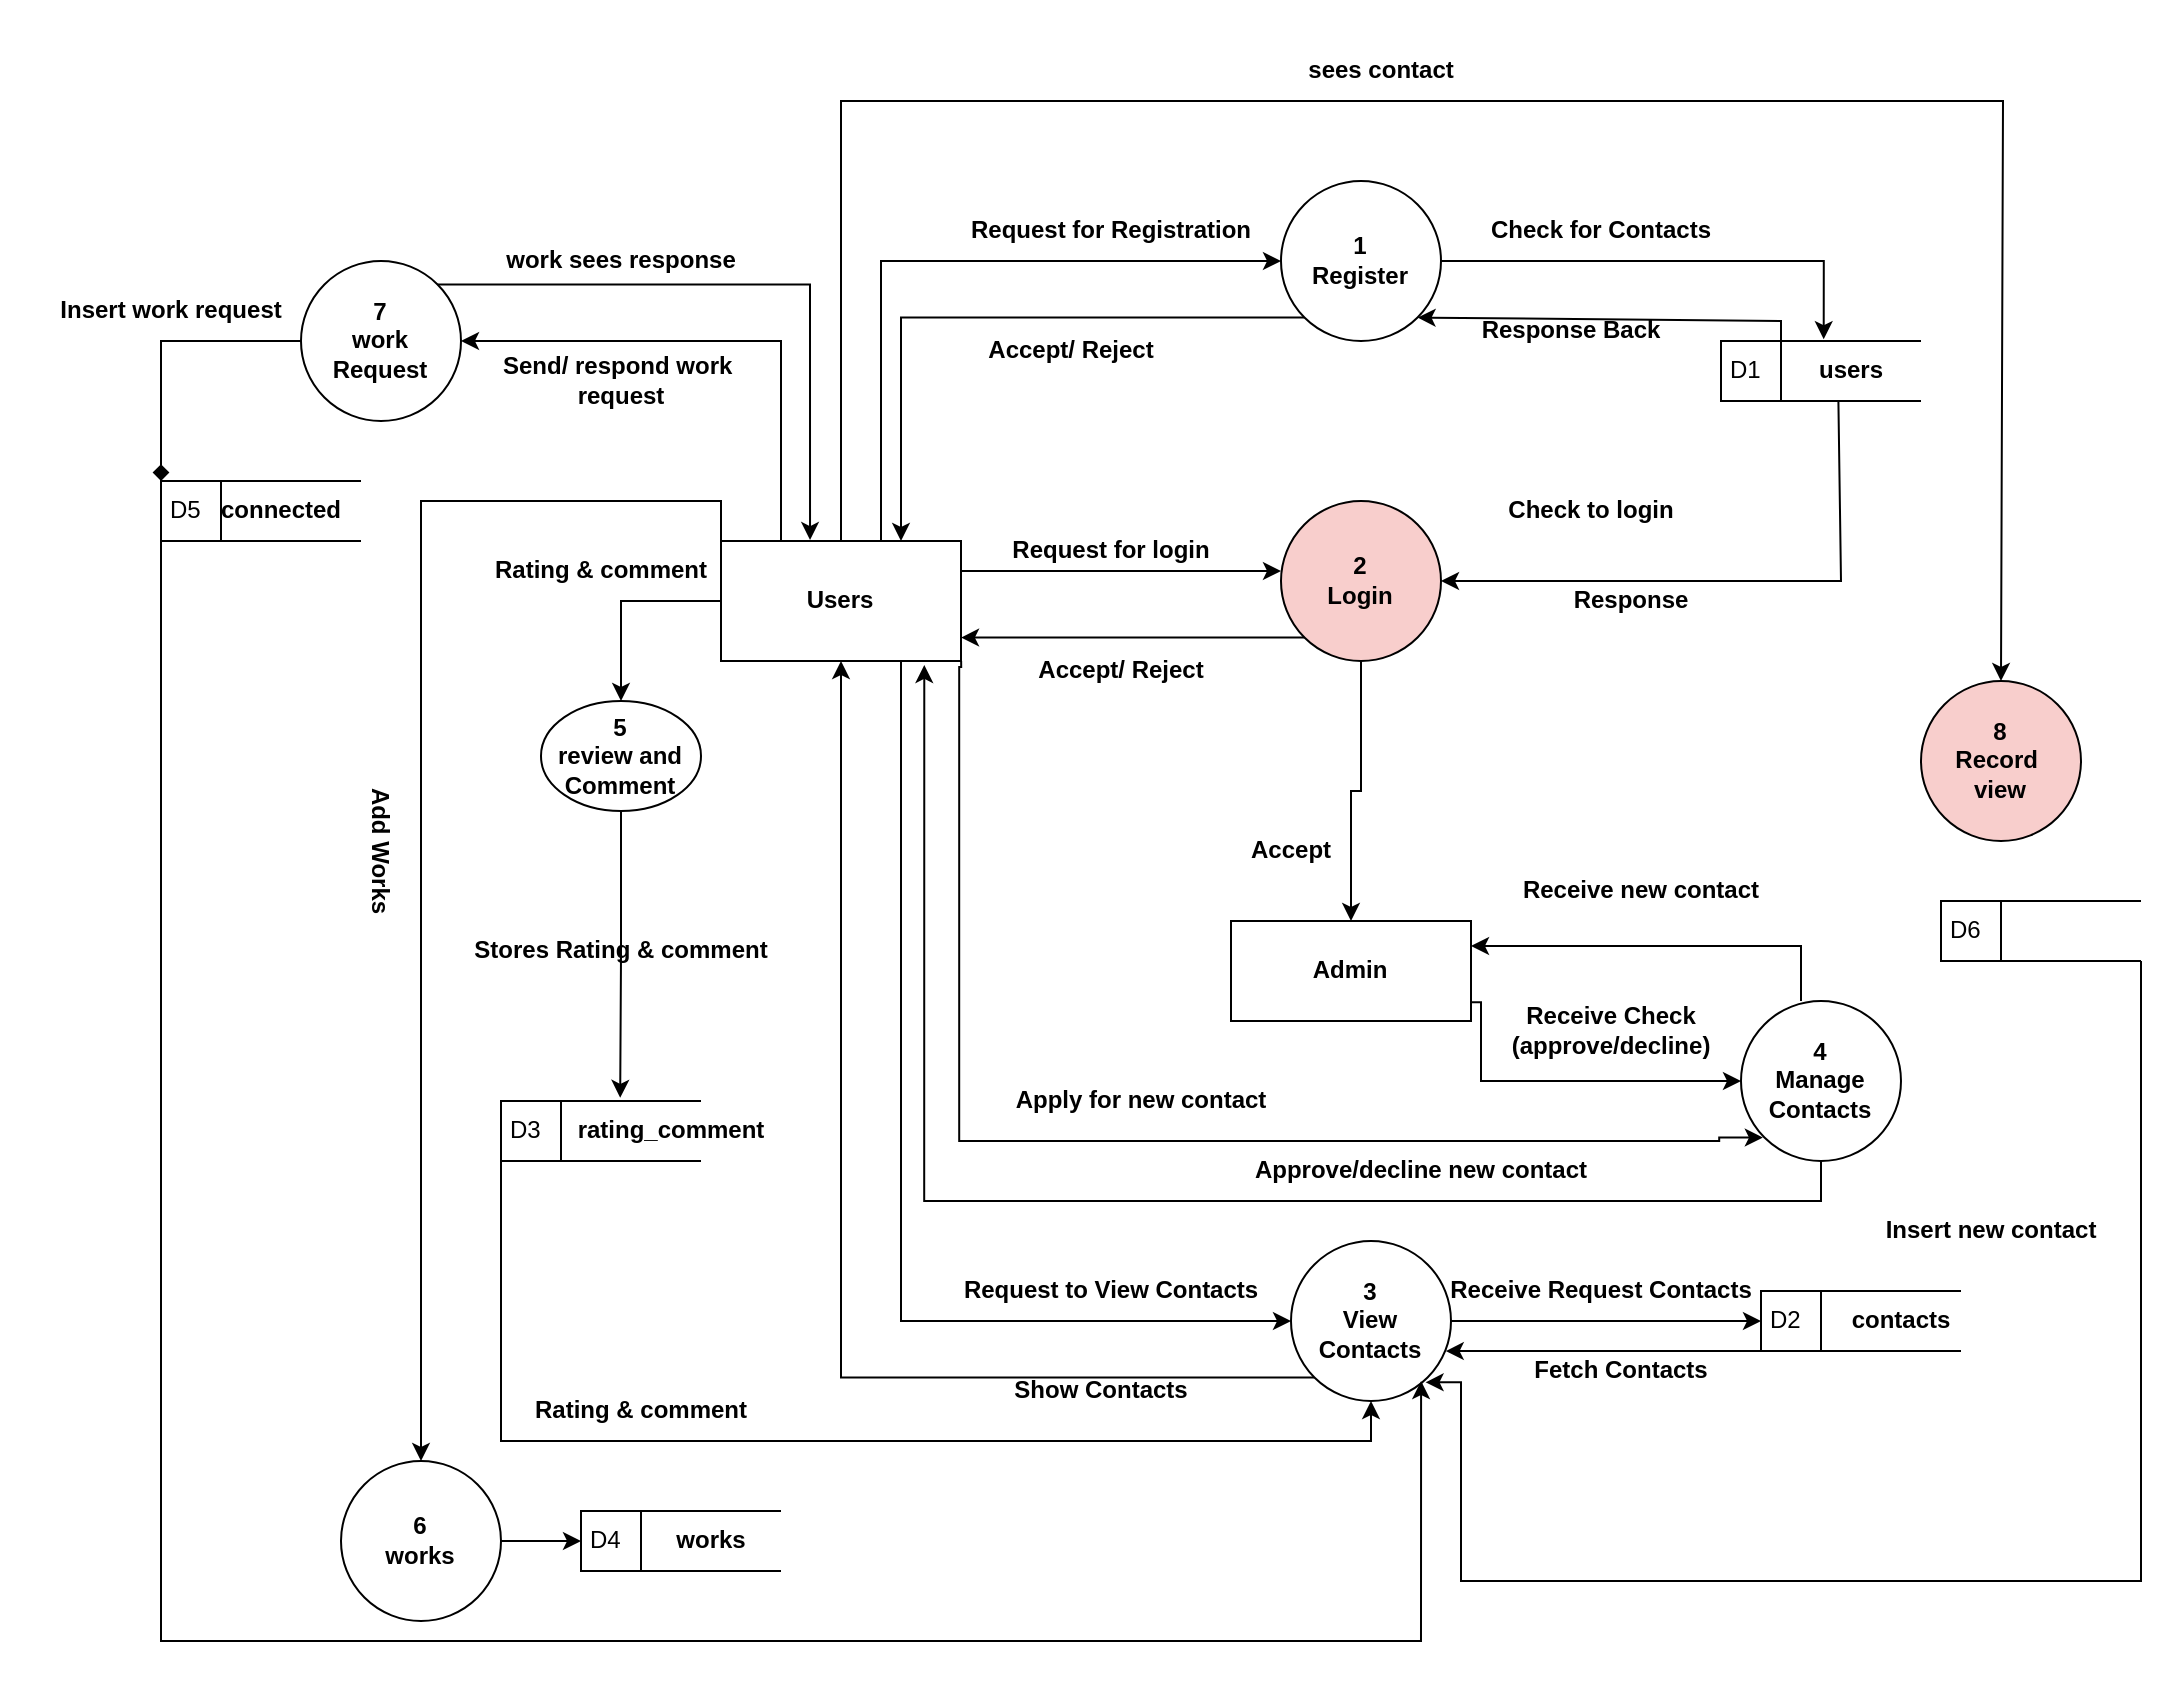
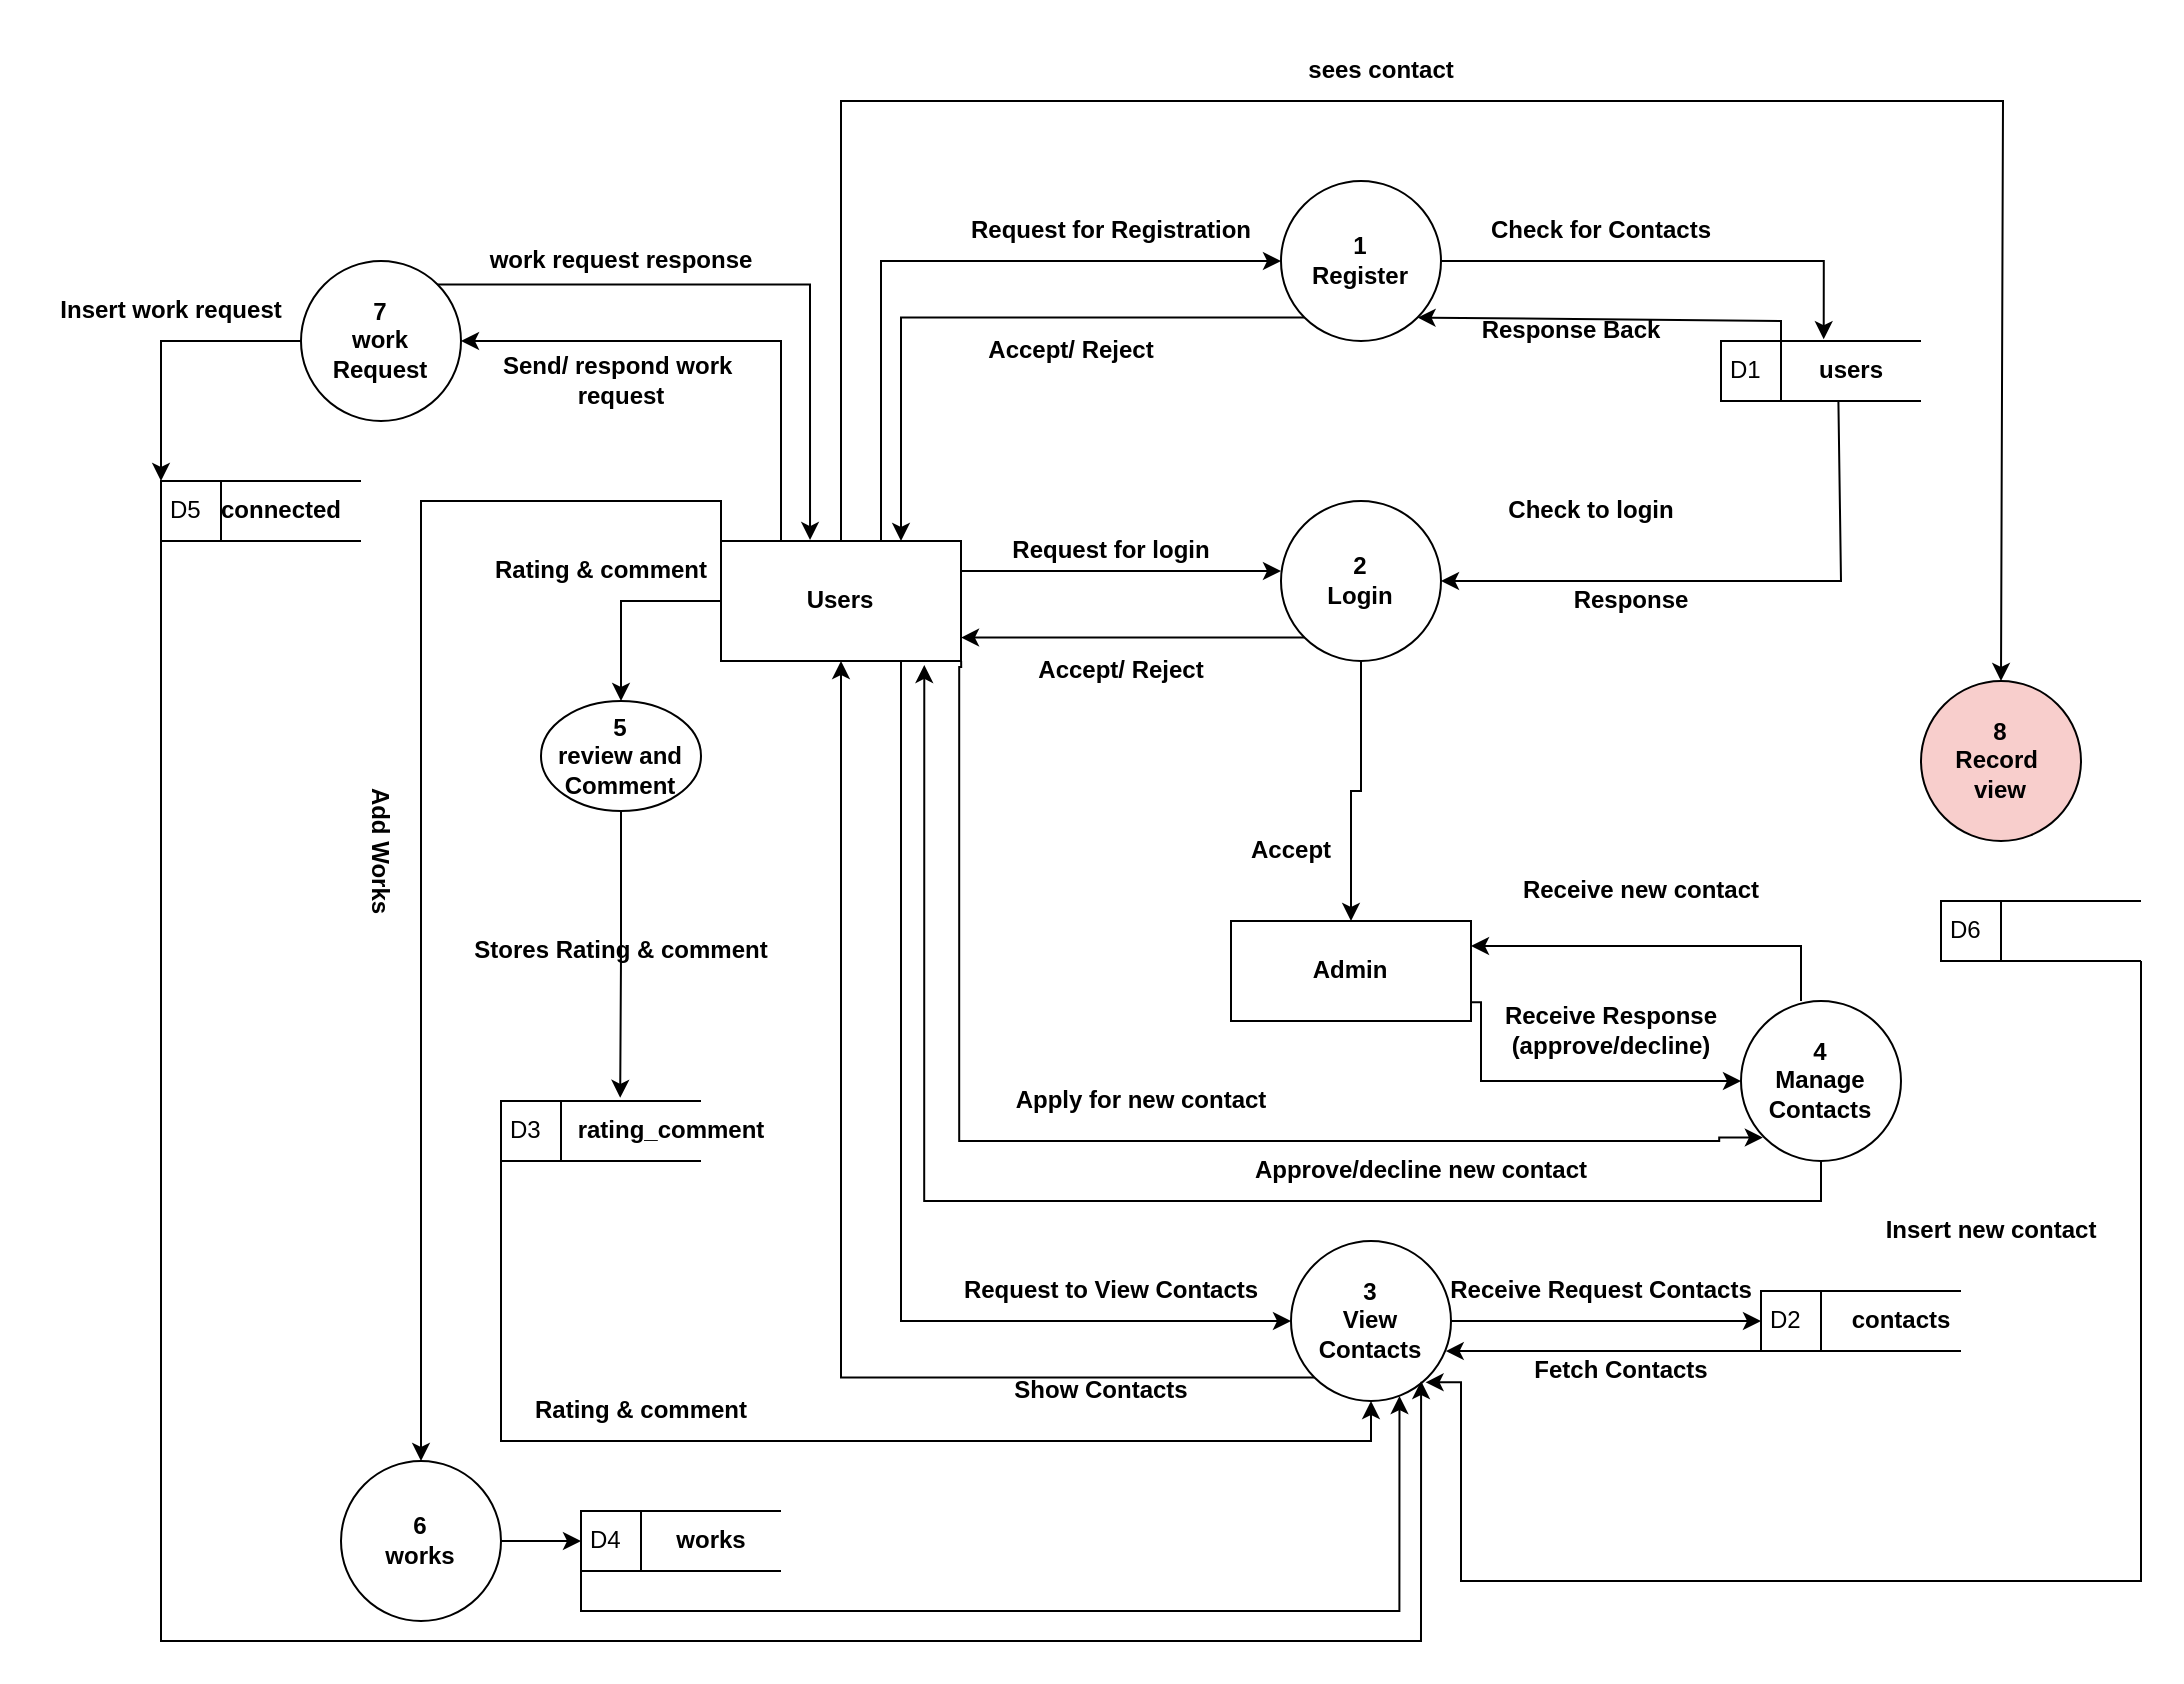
(622, 261) -> (622, 261)
(161, 465) -> (161, 466)
(1361, 581) -> (1361, 581)
(1612, 1031) -> (1612, 1031)
none -> (1071, 1611)
